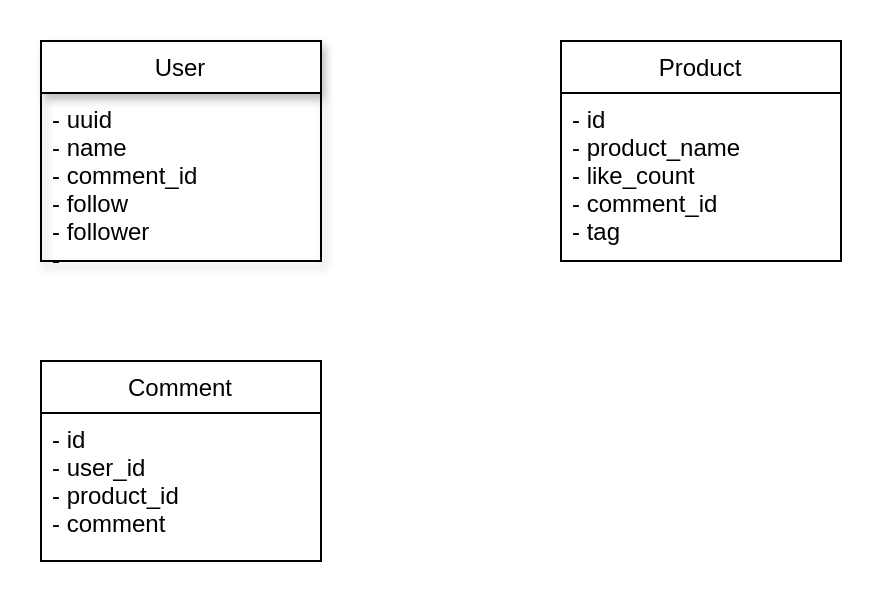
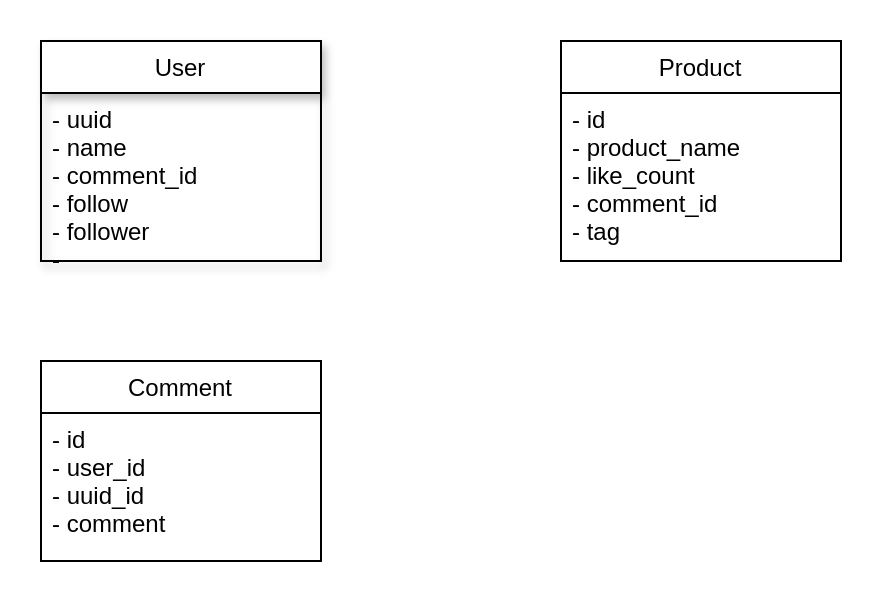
(73, 440) -> (73, 440)
